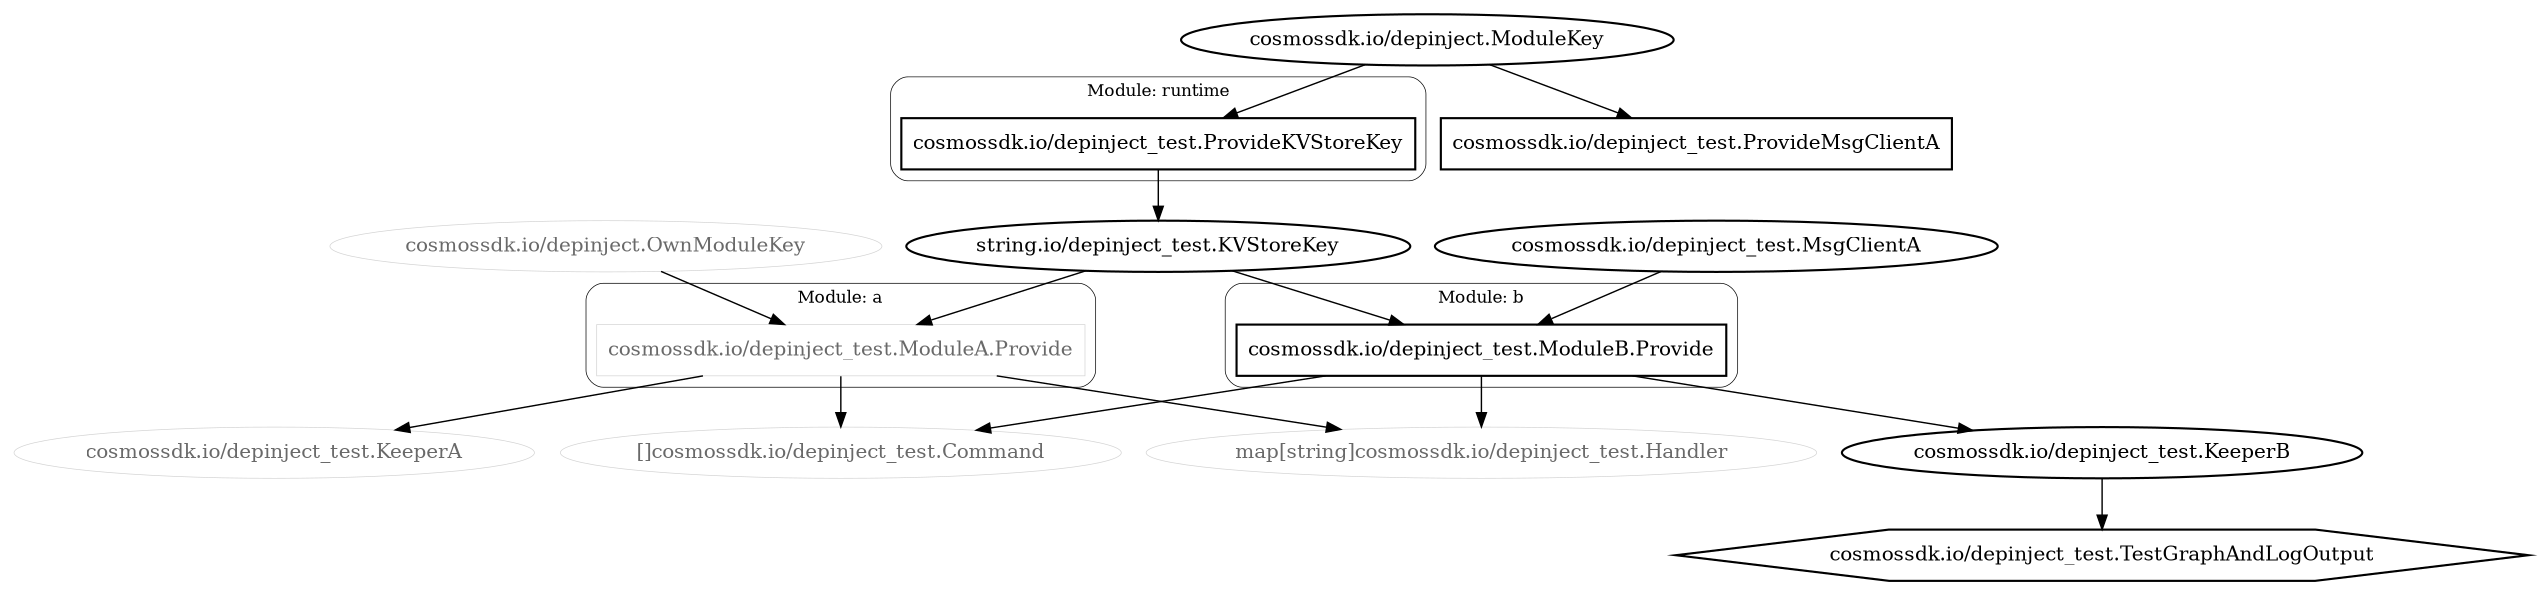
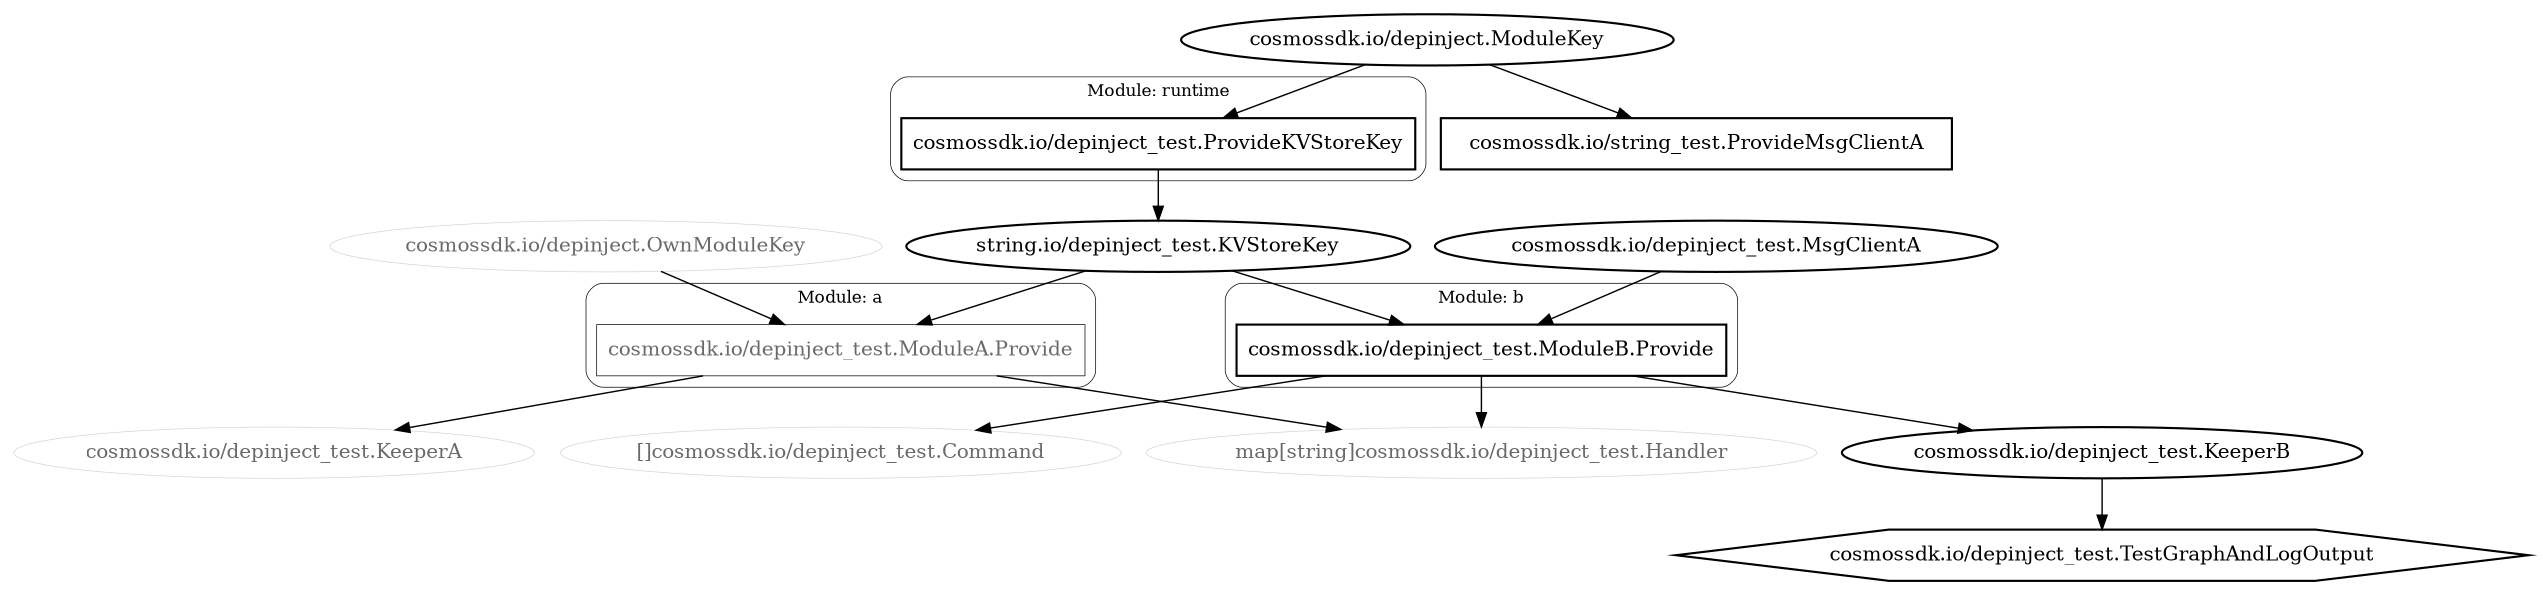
(1696, 144) -> (1696, 144)
(841, 350) -> (841, 350)
(841, 396) -> none
